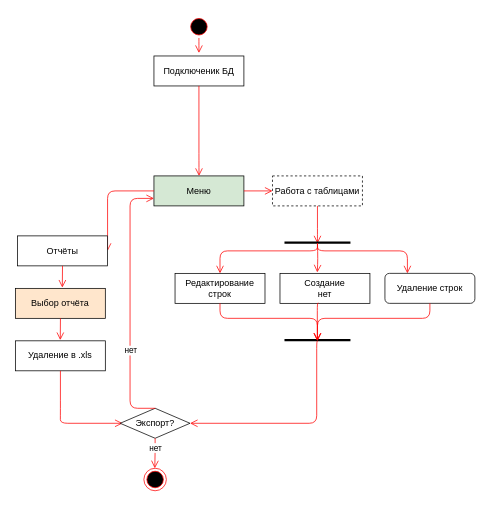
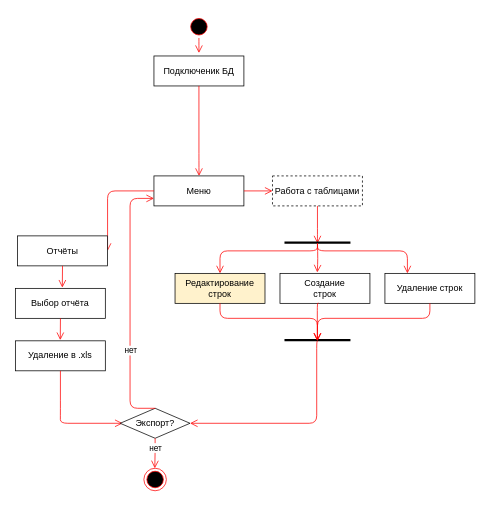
(199, 191) -> (199, 191)
(220, 288) -> (220, 288)
(325, 288) -> (325, 288)
(430, 288) -> (430, 288)
(60, 303) -> (60, 303)
